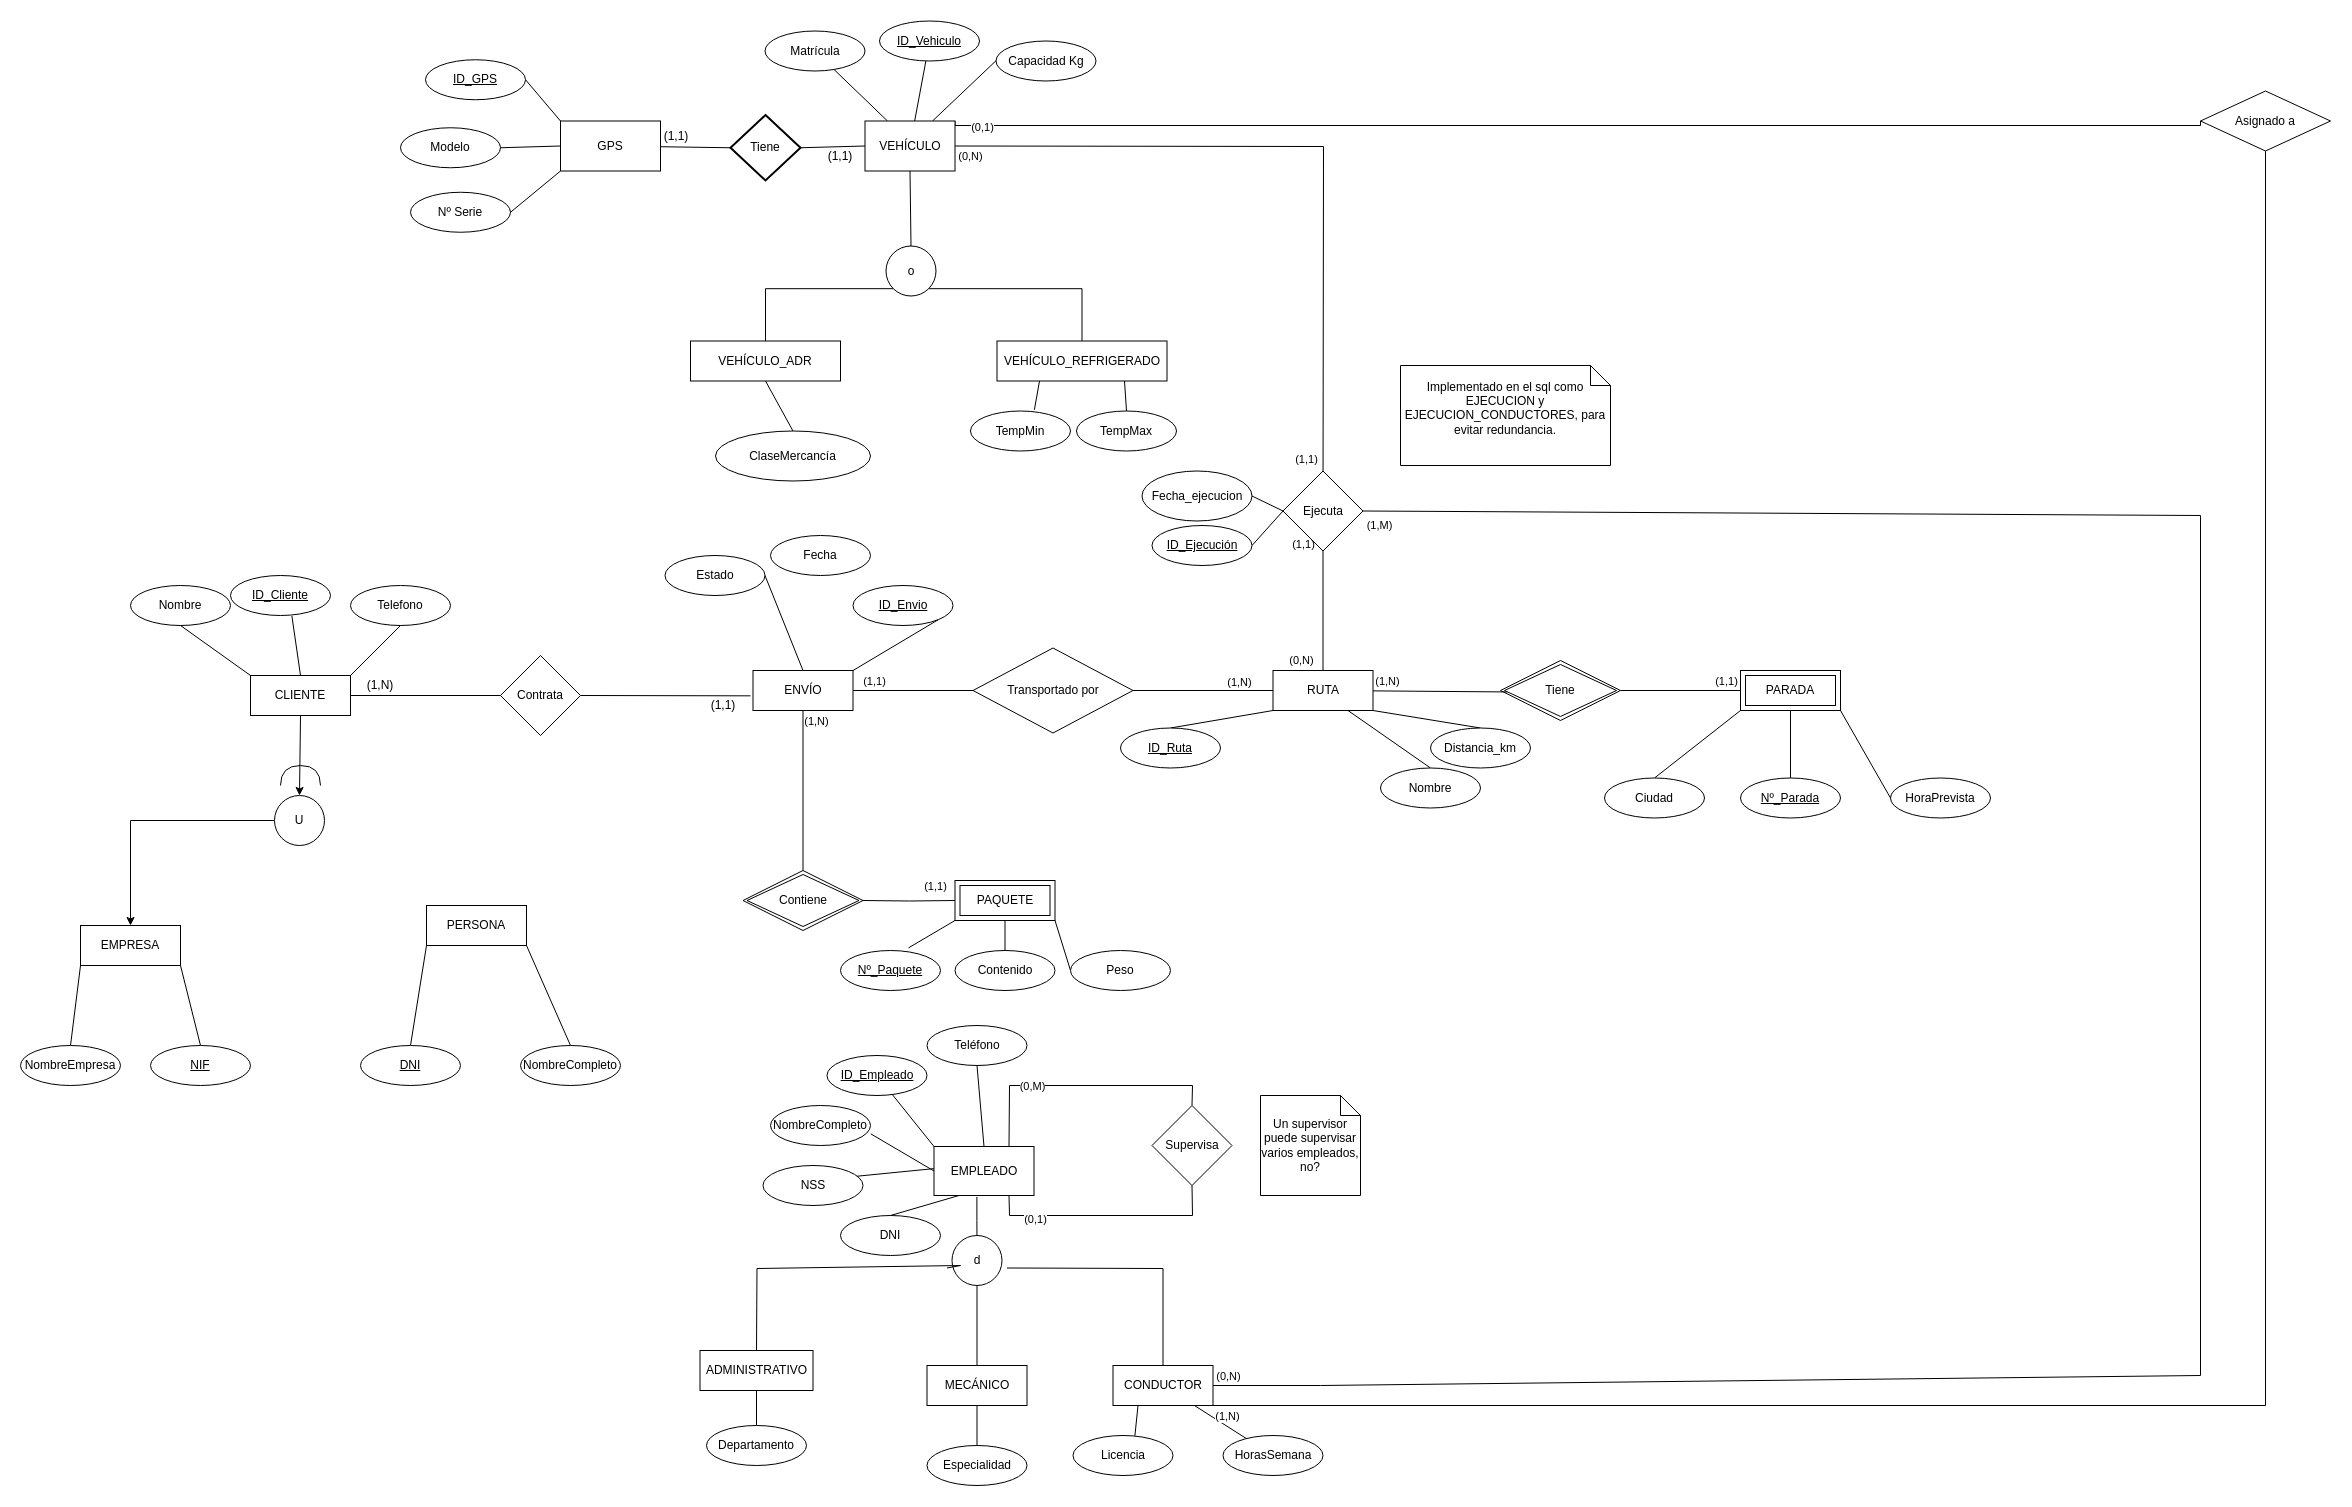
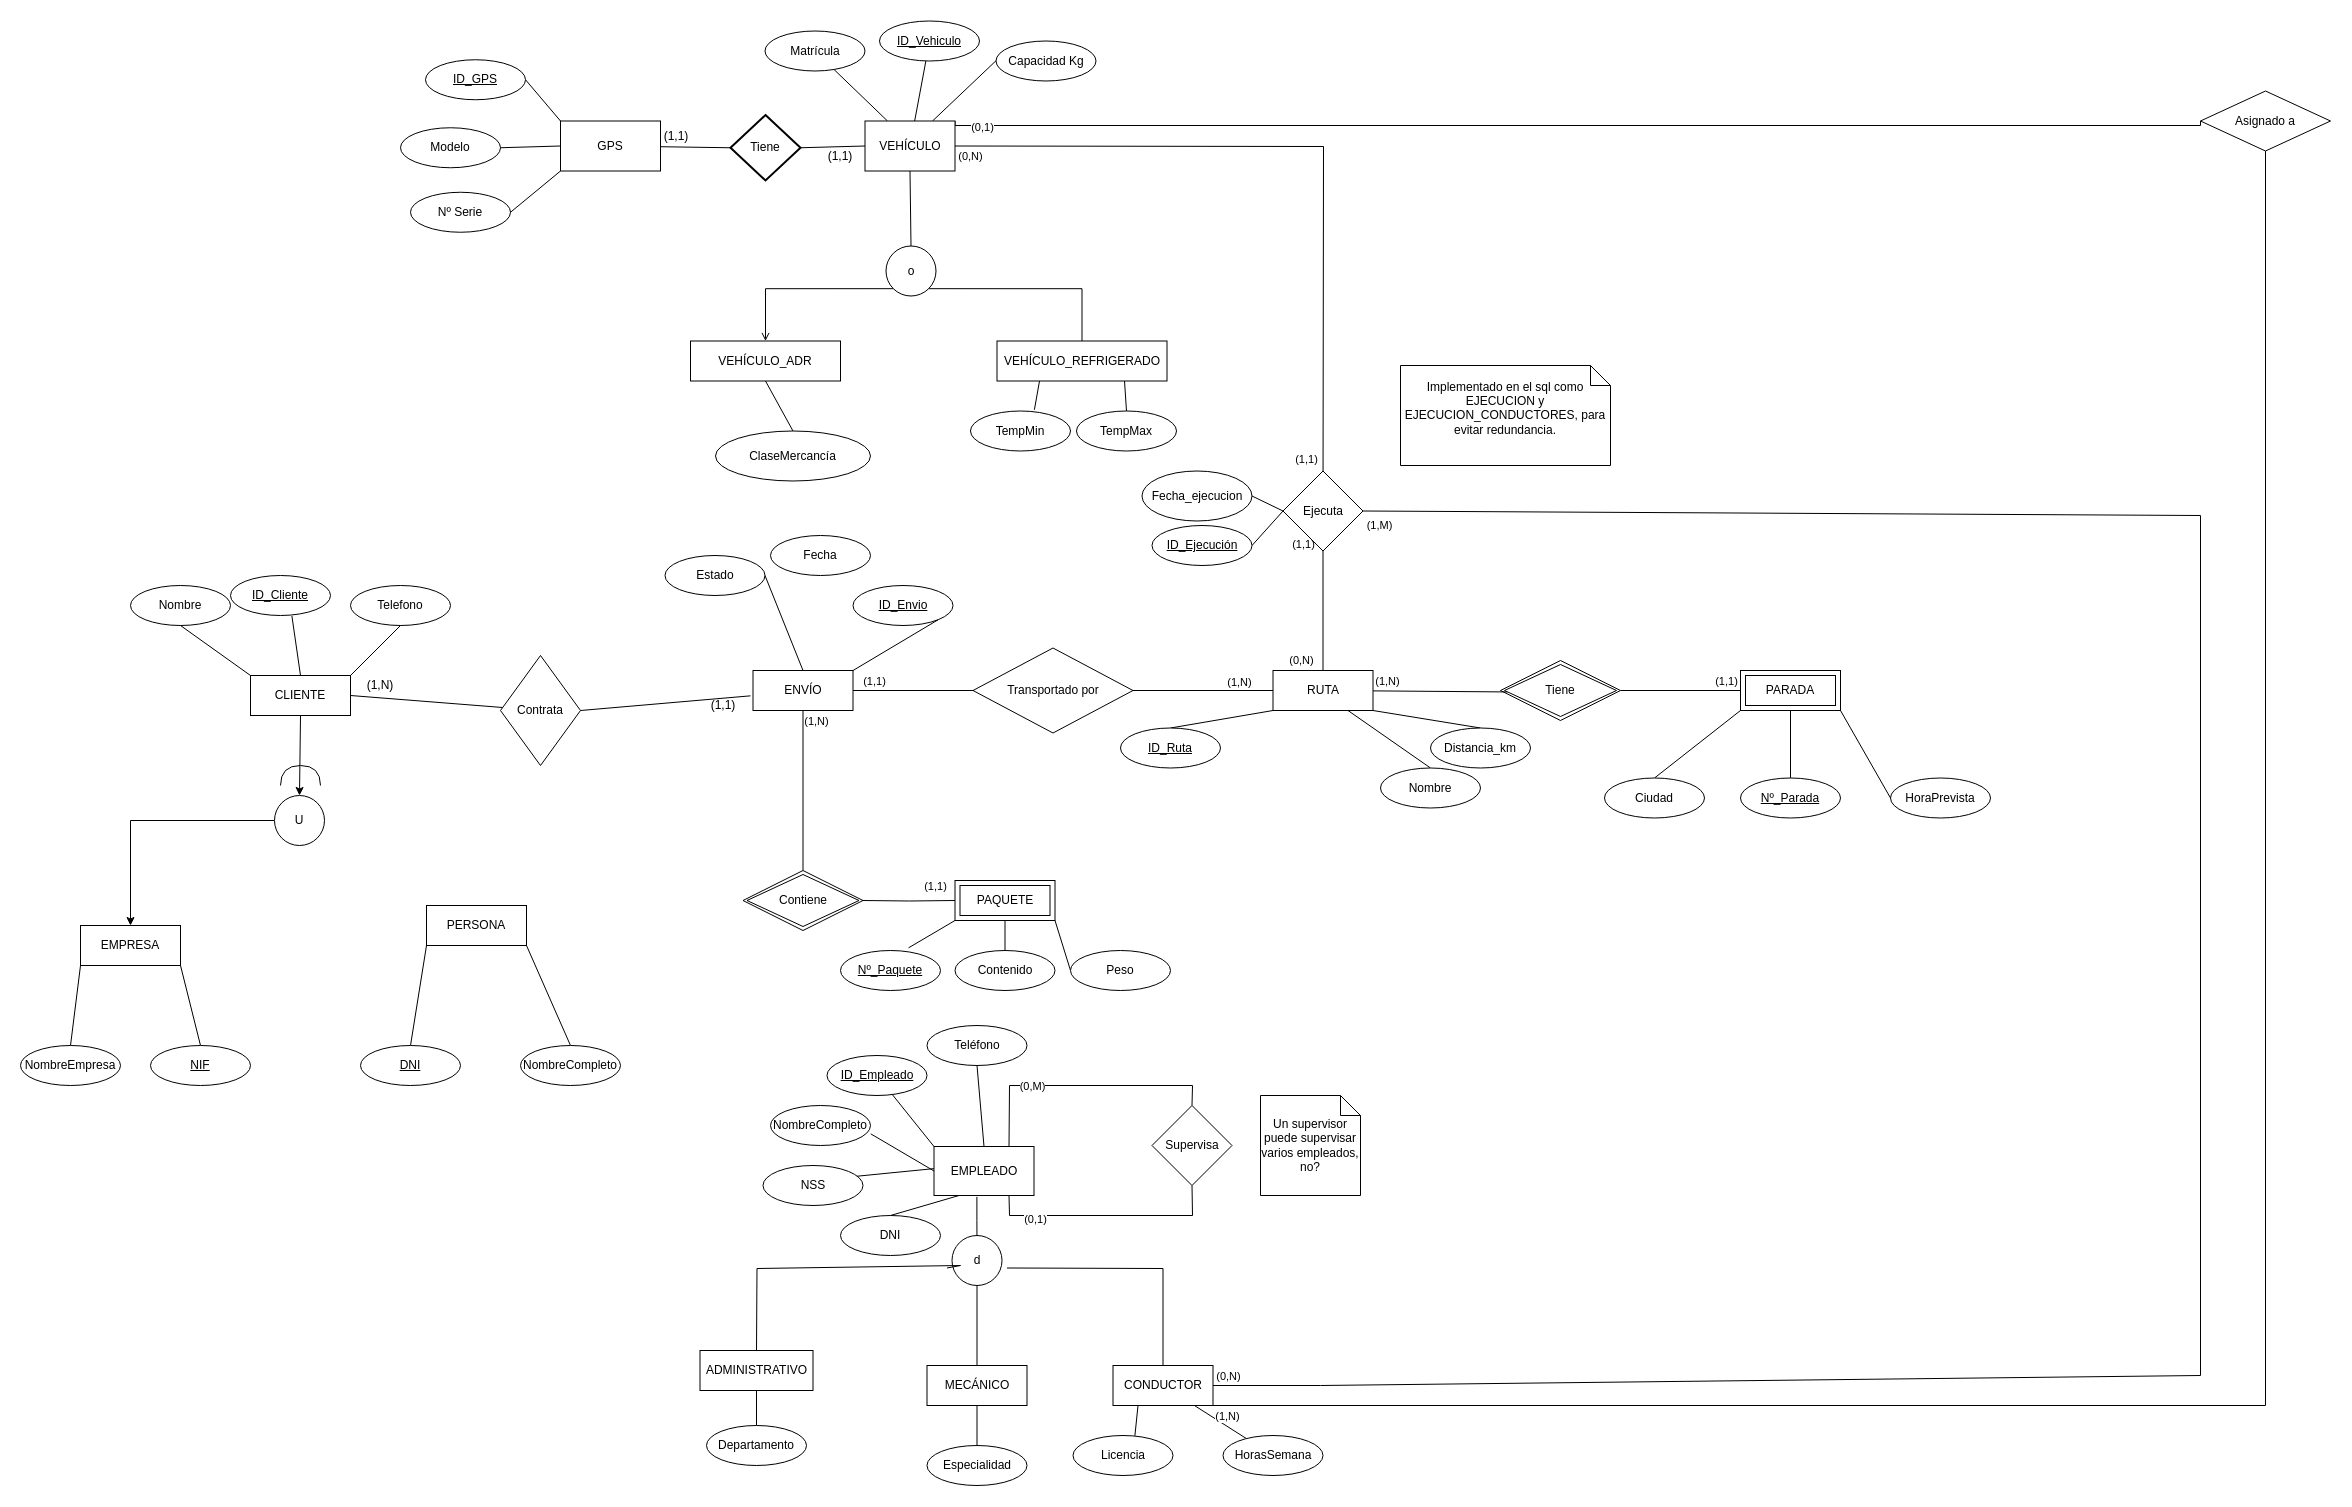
(766, 336) -> (766, 335)
(541, 696) -> (541, 711)
